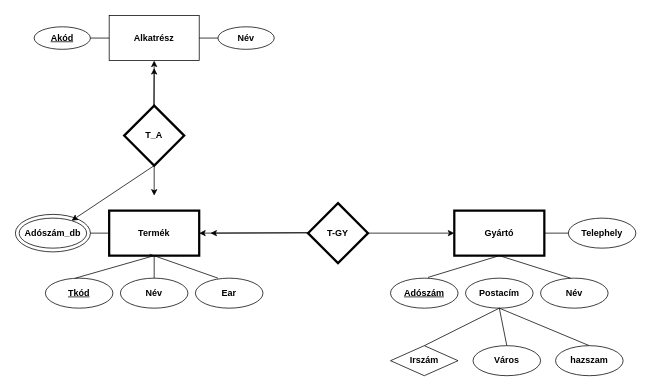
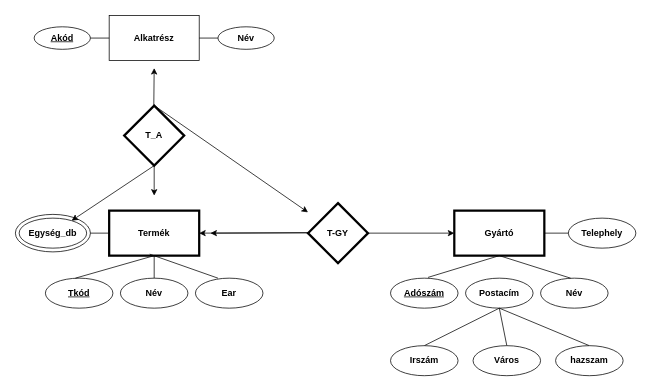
(154, 67) -> (232, 159)
(53, 233) -> (53, 233)
(424, 360) -> (424, 360)
